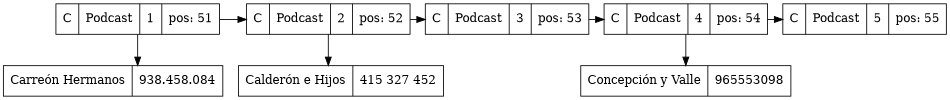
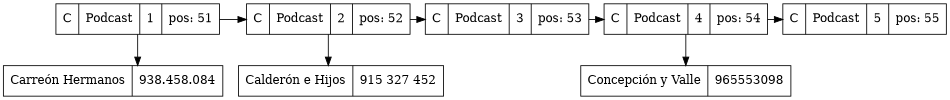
(398, 80) -> (398, 80)
